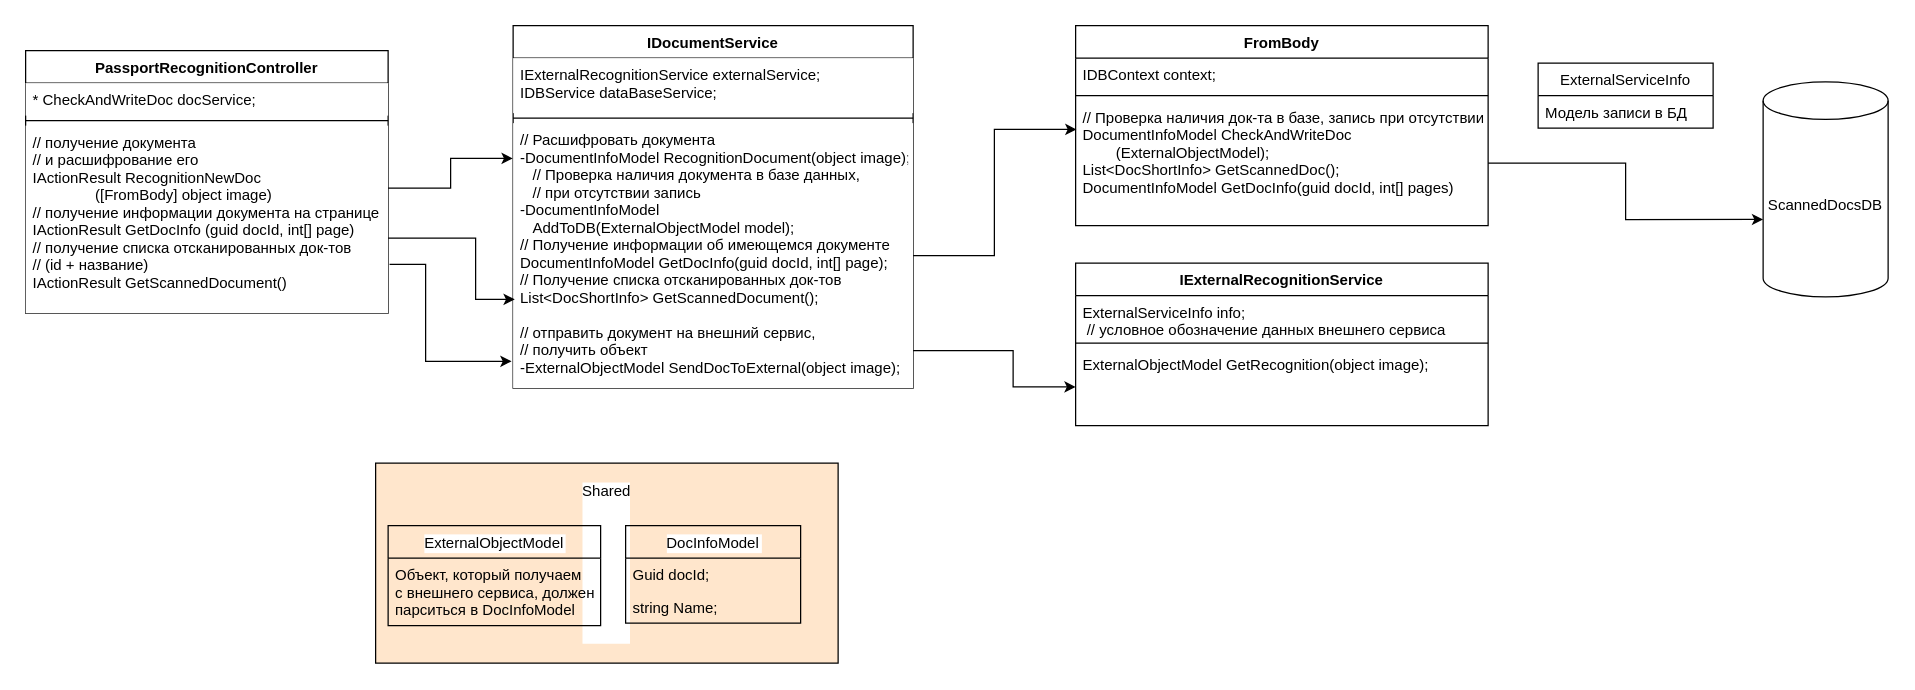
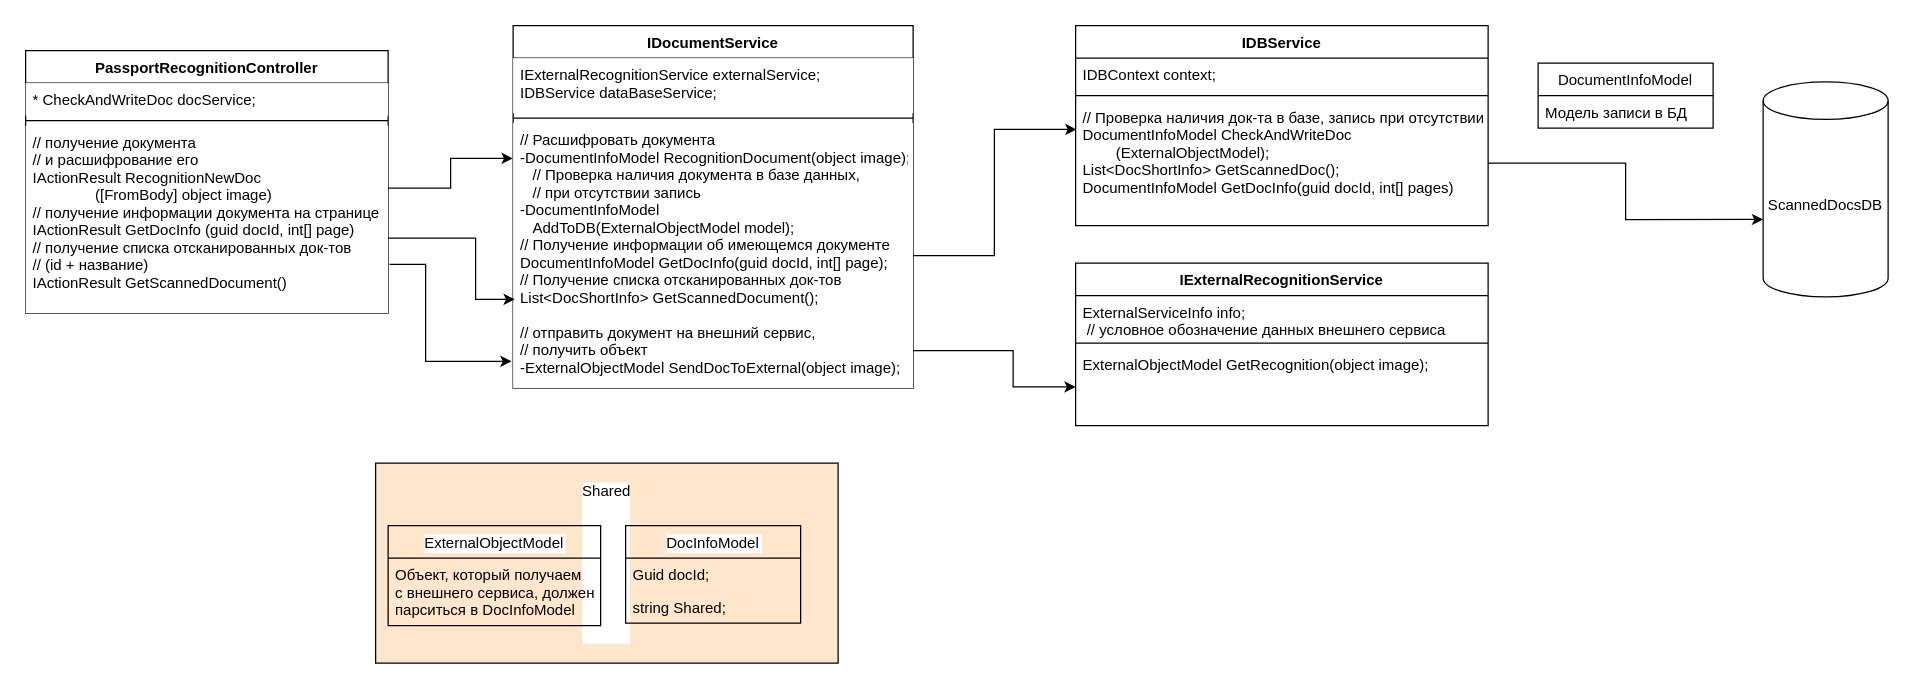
(1281, 43) -> (1281, 43)
(1625, 80) -> (1625, 80)
(677, 608) -> (685, 608)
